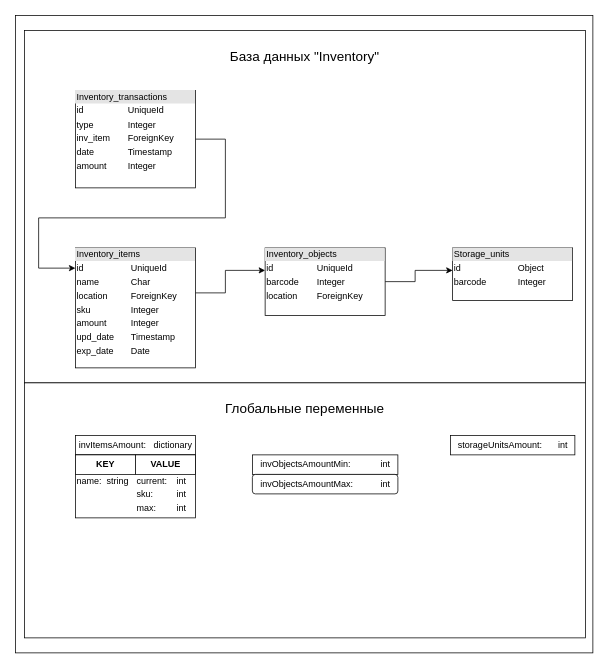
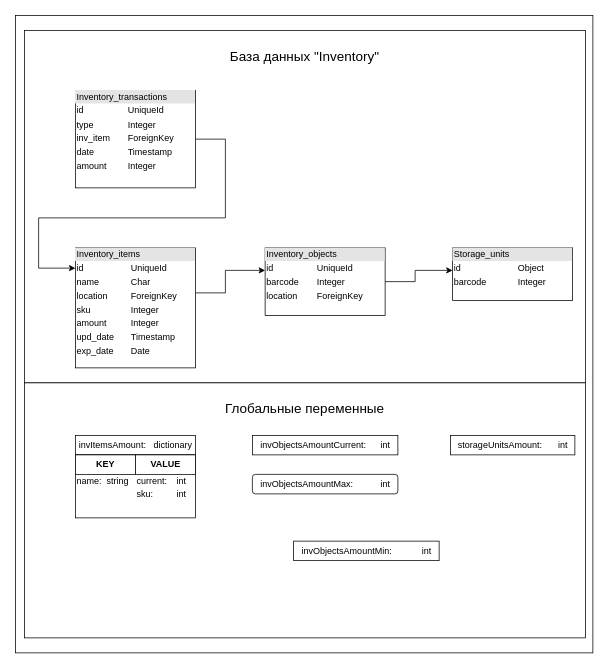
none -> (325, 445)
(325, 465) -> (366, 551)
(165, 508) -> none
